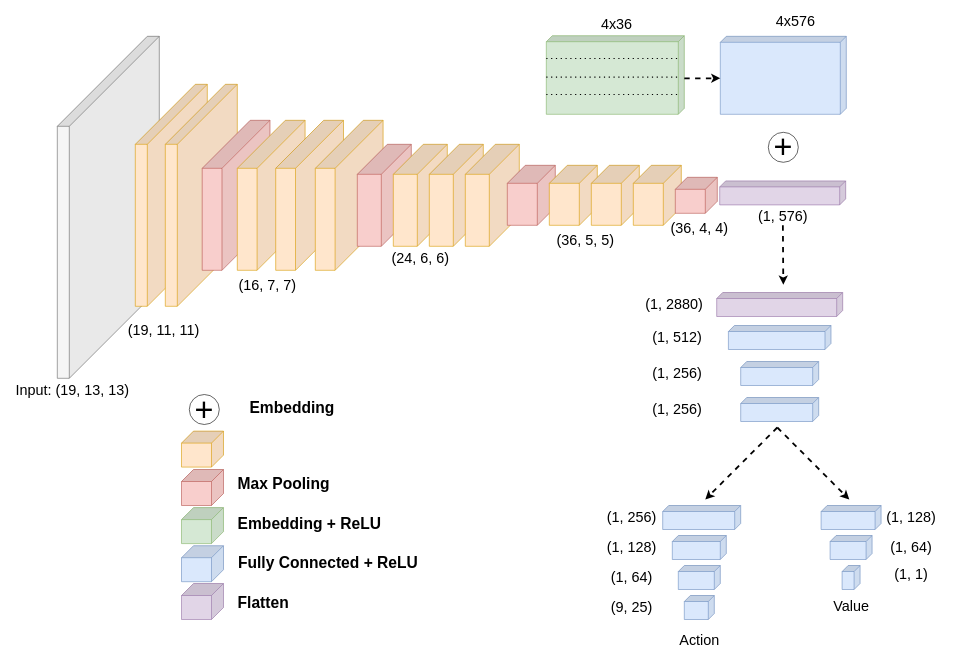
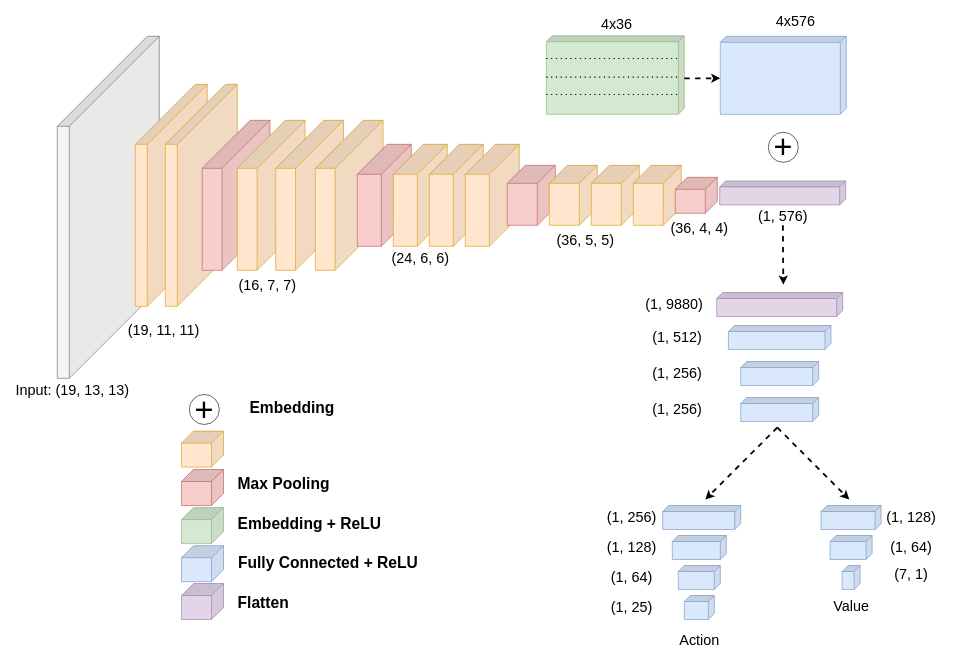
(674, 305) -> (674, 305)
(911, 575) -> (911, 575)
(632, 608) -> (632, 608)
